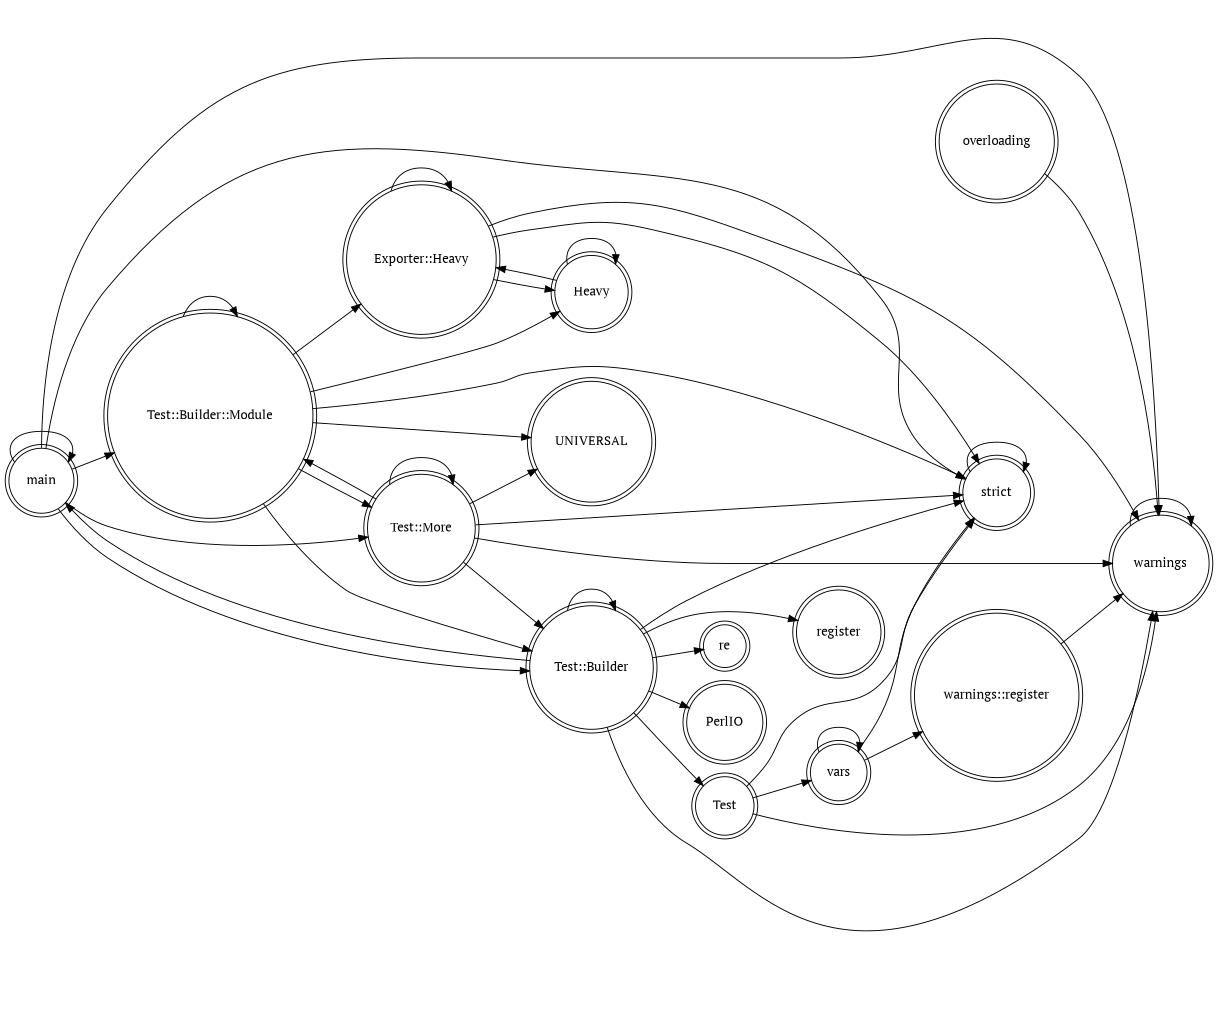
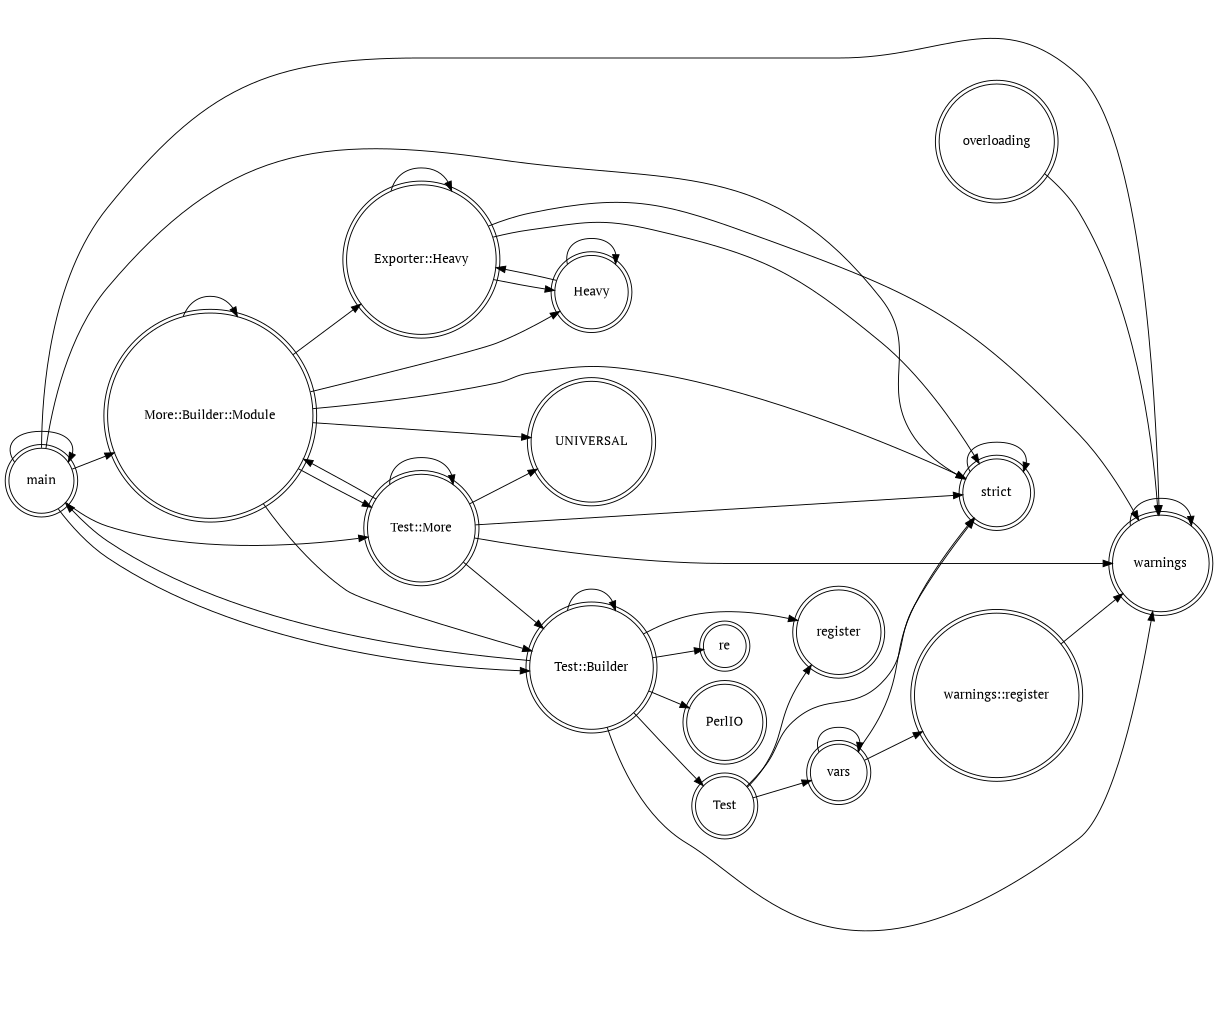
(210, 416) -> (210, 416)
(792, 555) -> none
(1011, 820) -> (782, 725)
